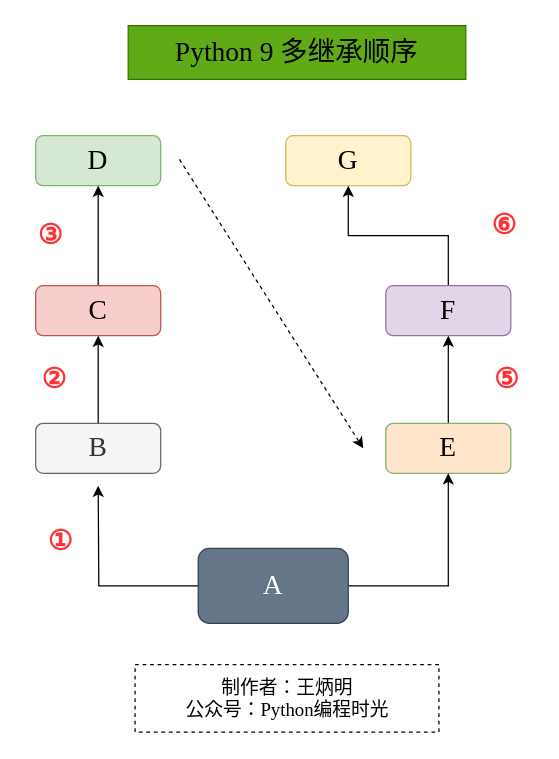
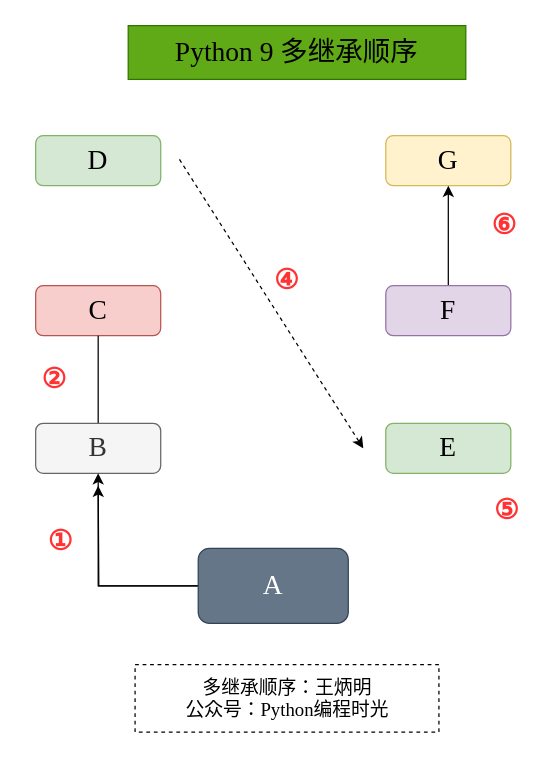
(348, 161) -> (448, 161)
(51, 236) -> none
(98, 240) -> none
none -> (287, 281)
(98, 346) -> (98, 342)
(507, 379) -> (507, 511)
(448, 384) -> none
(448, 448) -> (448, 448)
(448, 584) -> (98, 484)
(288, 698) -> (288, 698)
